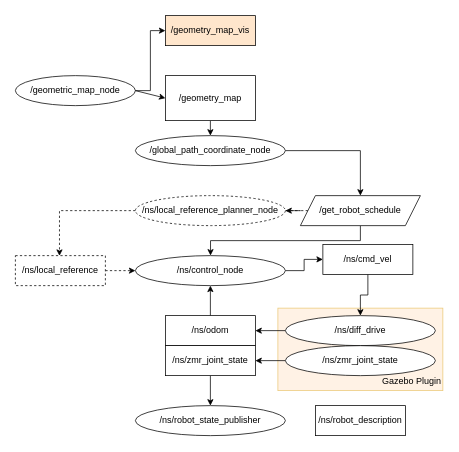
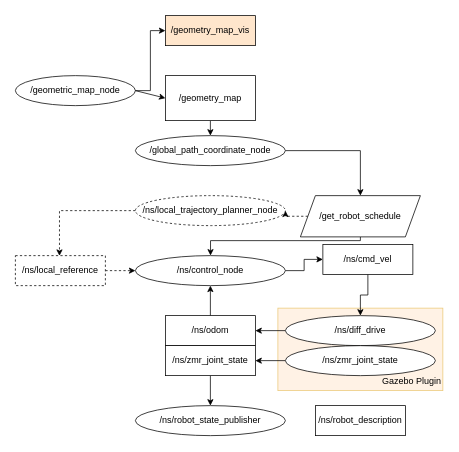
(210, 210) -> (210, 210)
(360, 210) -> (360, 216)
